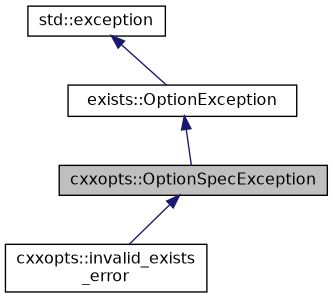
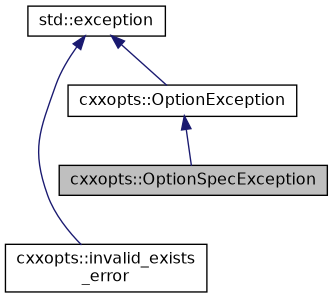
(182, 101) -> (182, 101)
(149, 225) -> (39, 148)
